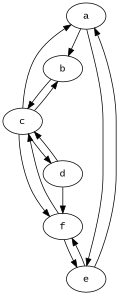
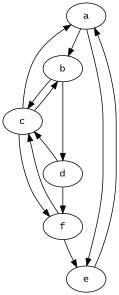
(37, 146) -> (63, 118)
(81, 255) -> none
